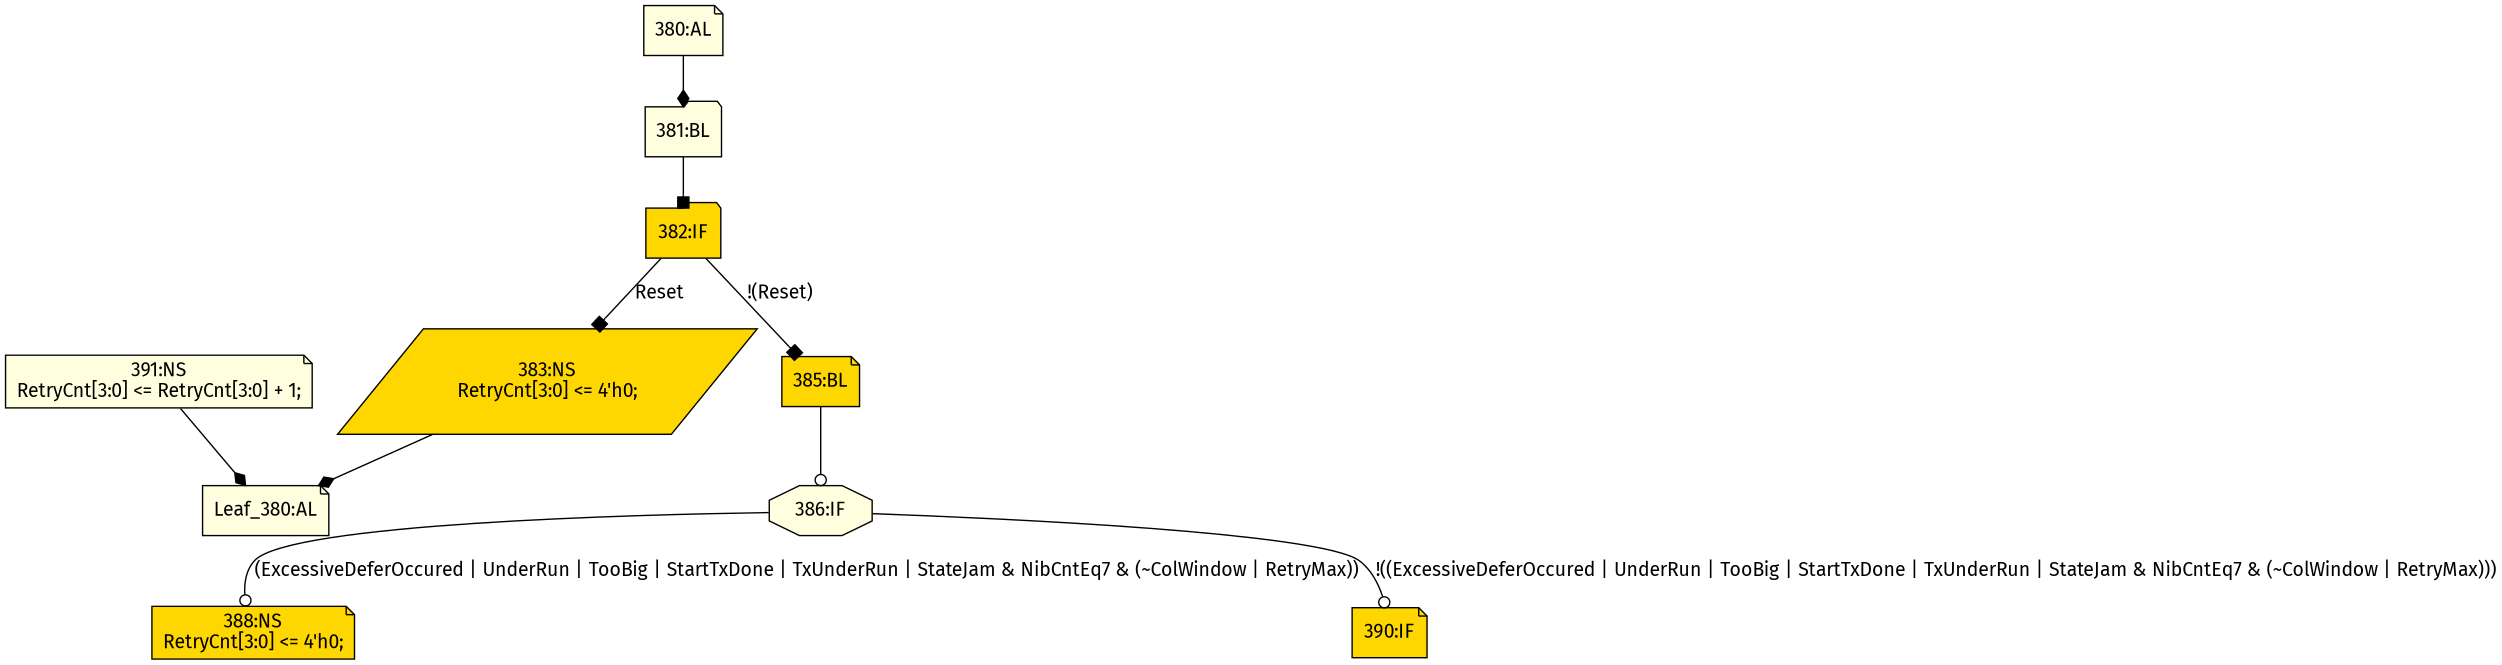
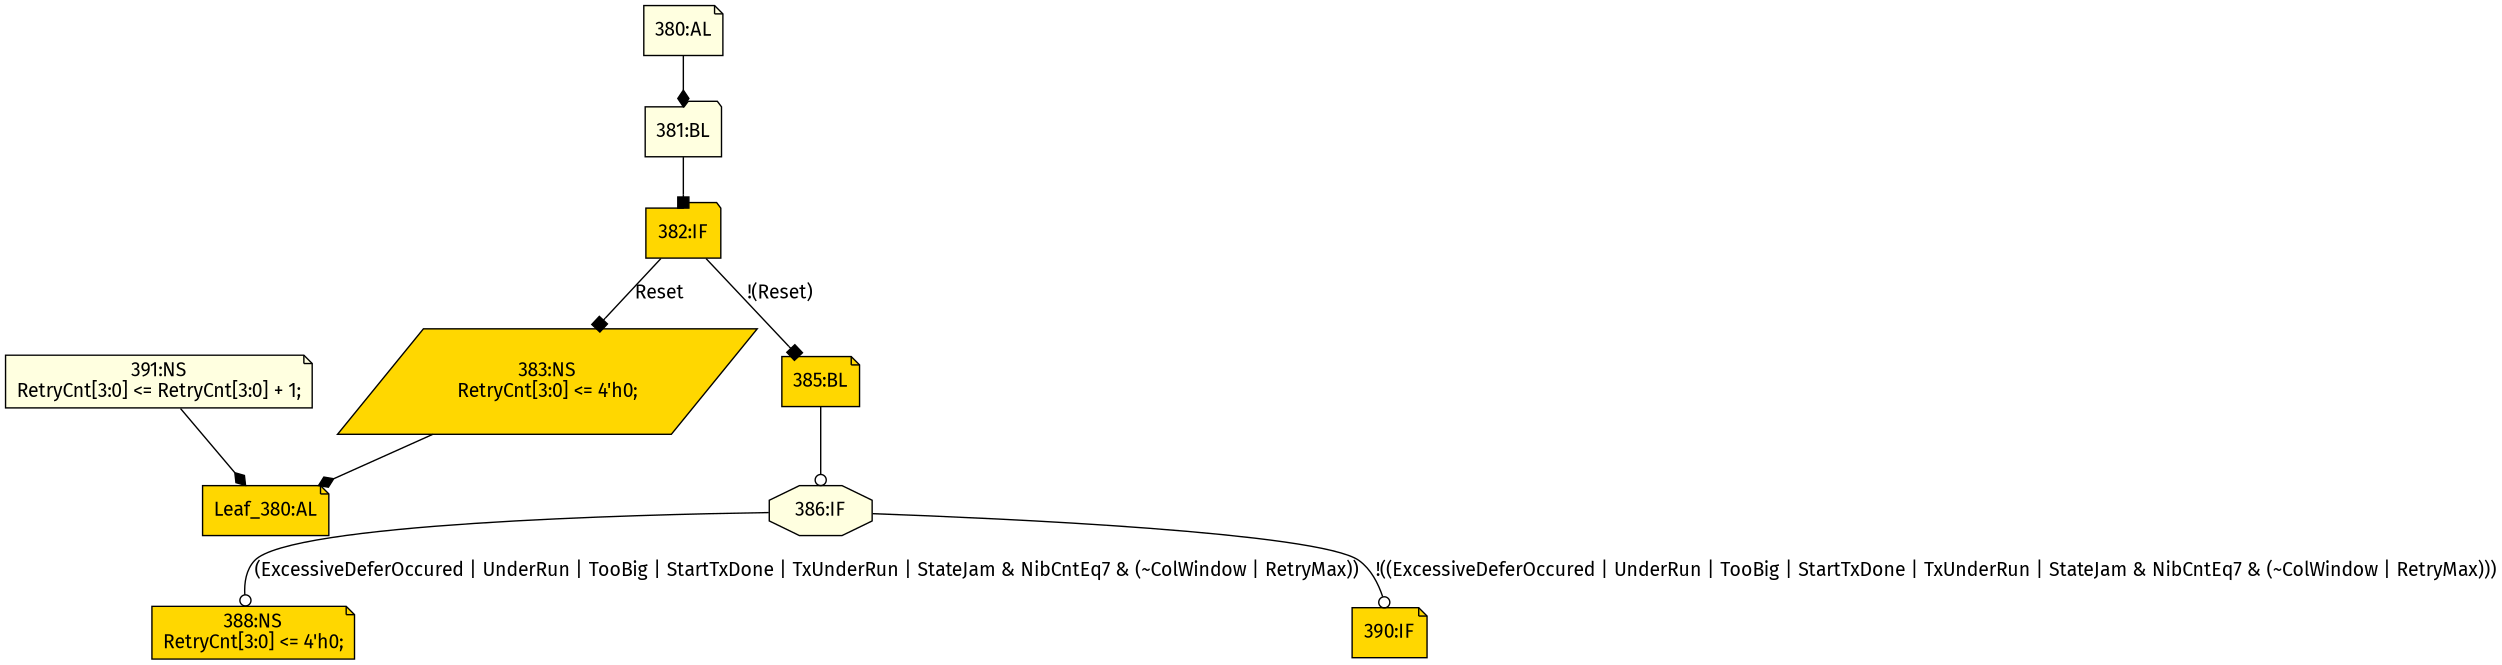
(266, 511) -> (266, 511)
